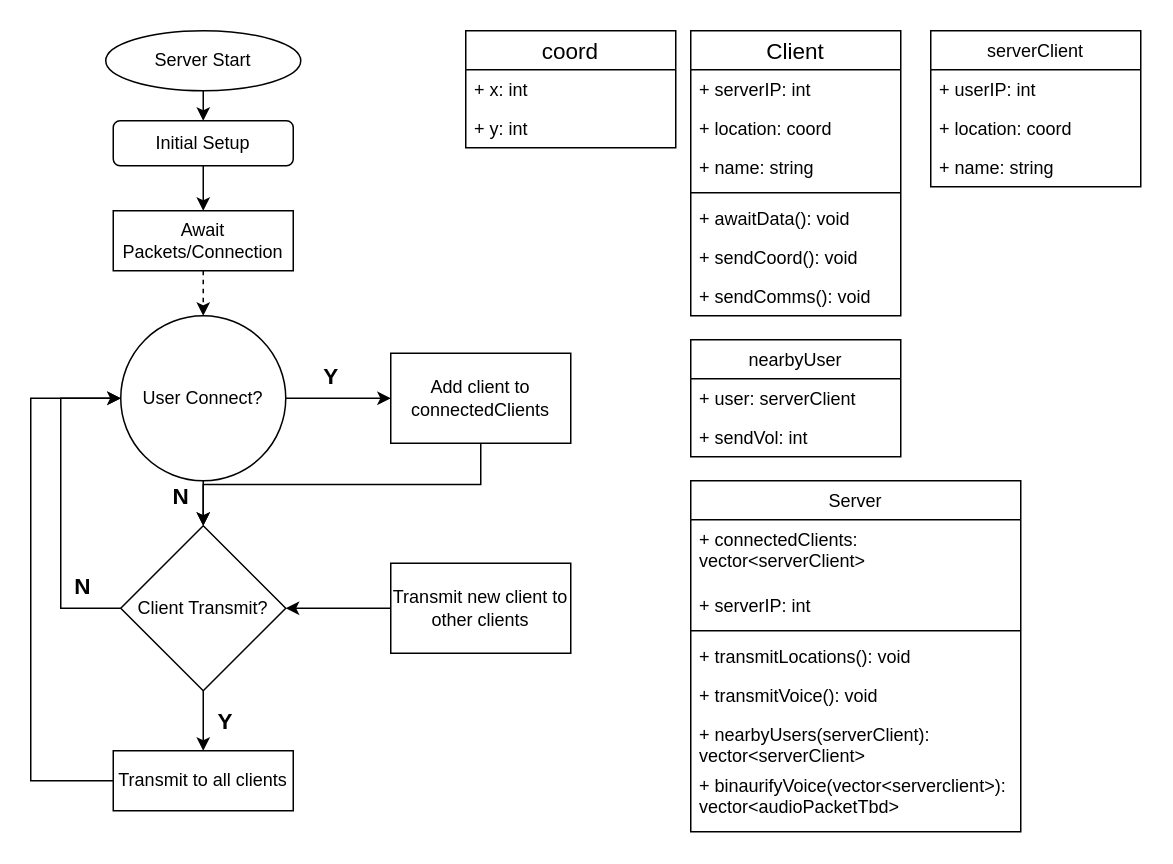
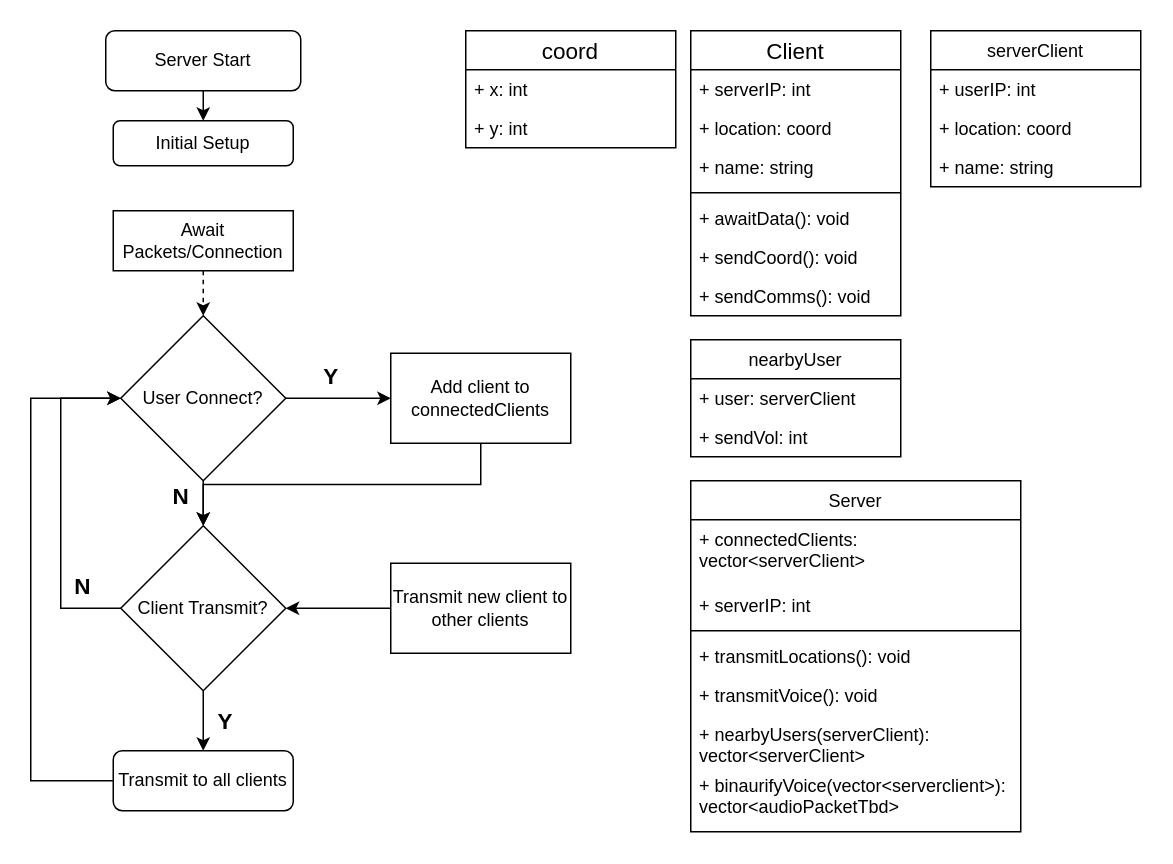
(203, 61) -> (203, 61)
(203, 183) -> none
(203, 398) -> (203, 398)
(203, 781) -> (203, 781)
